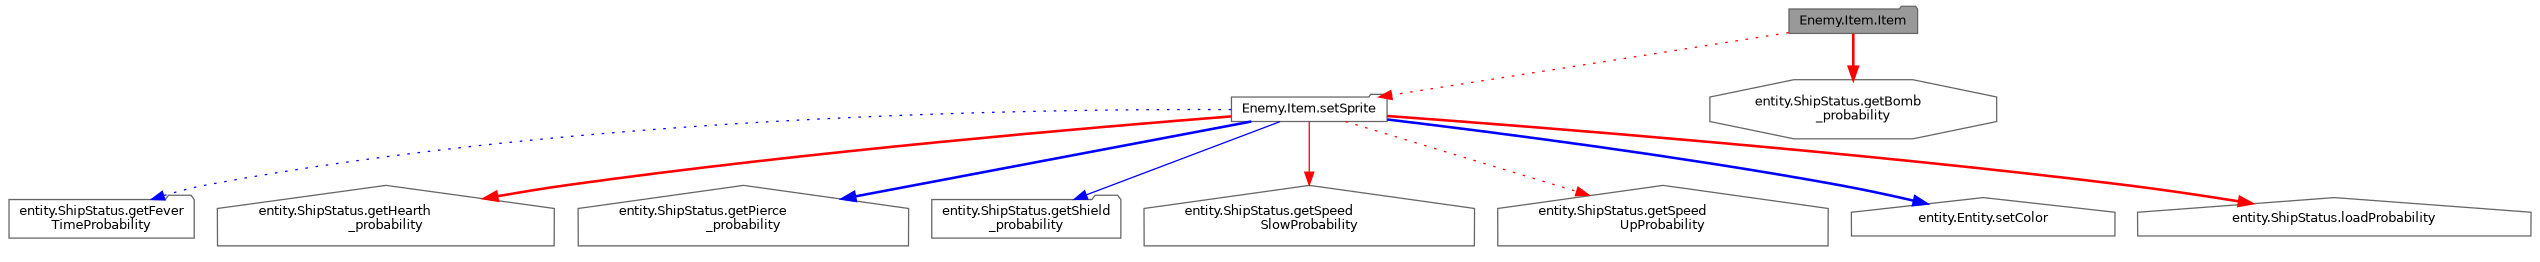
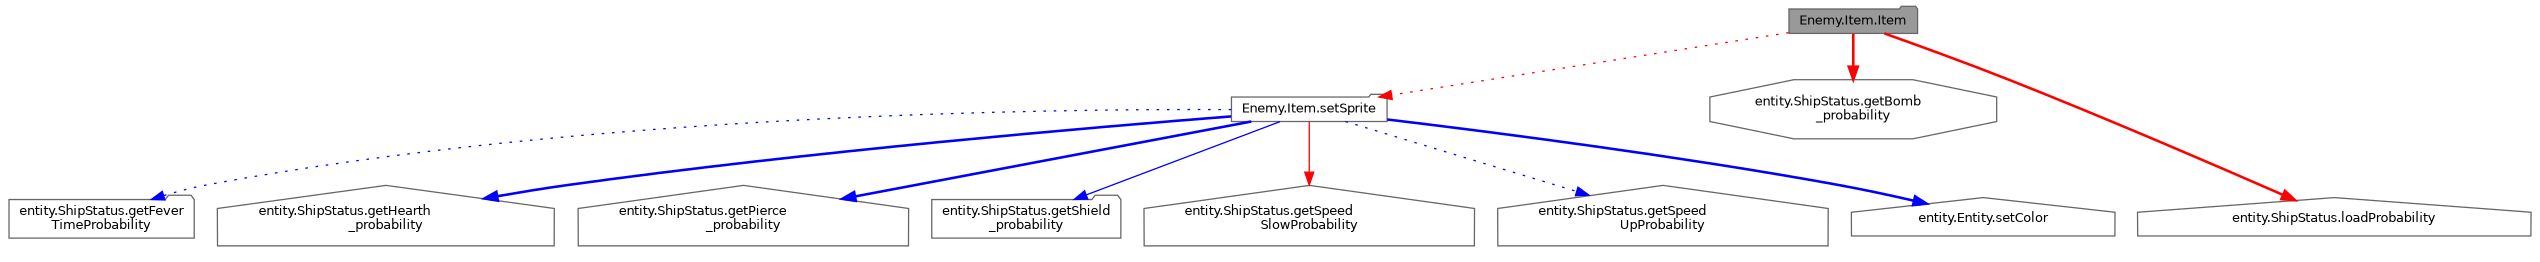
(863, 150) -> (863, 150)
(1814, 152) -> (2085, 111)
(1461, 156) -> (1461, 156)
